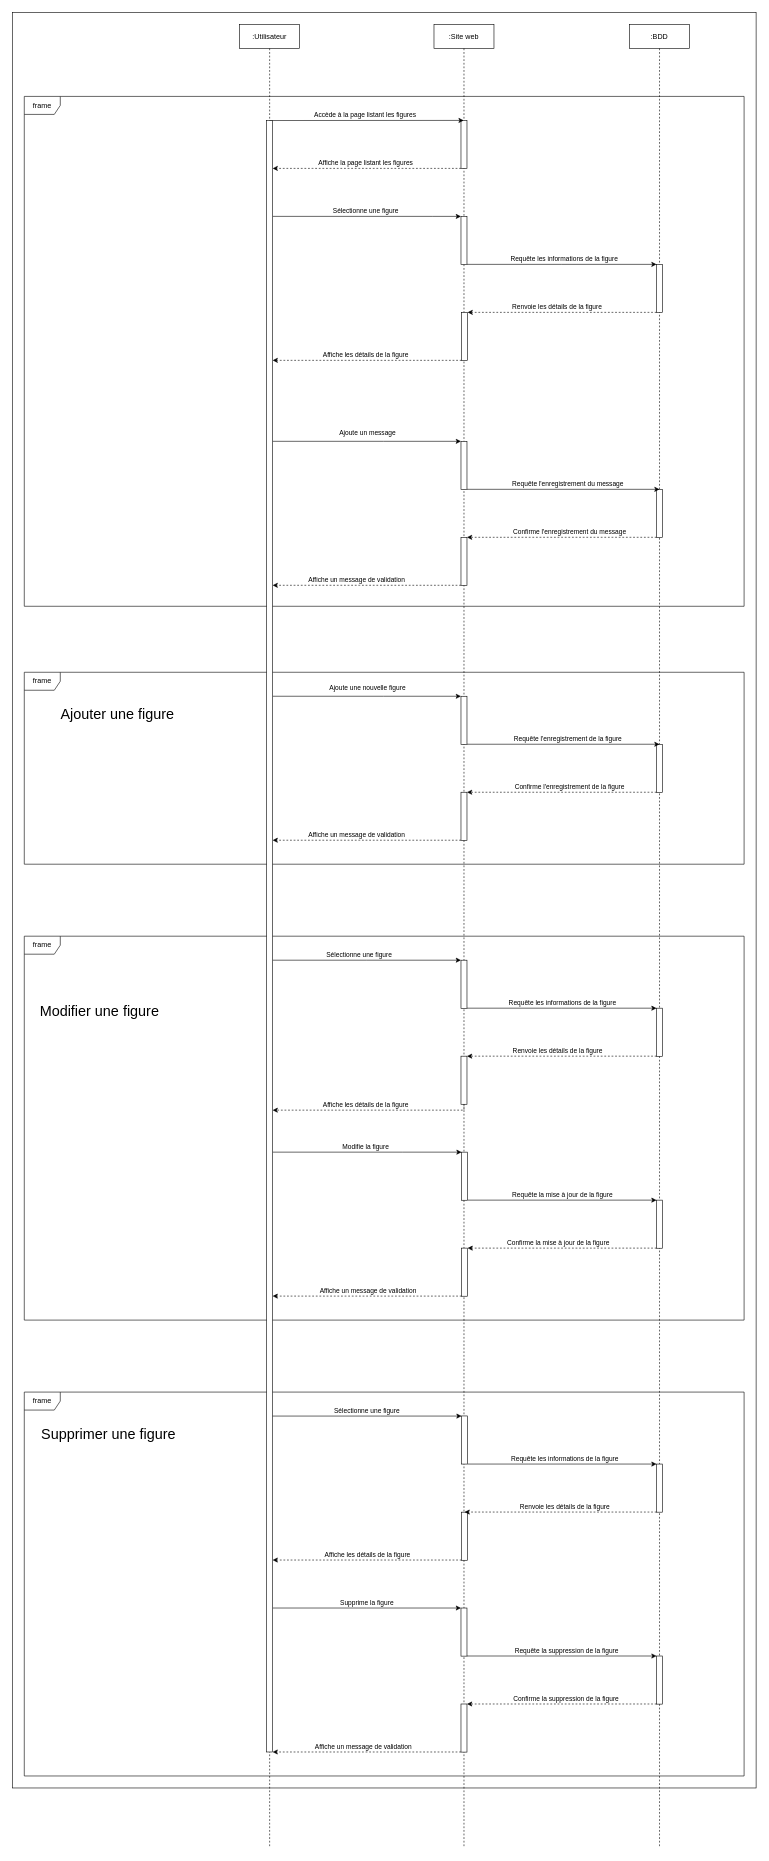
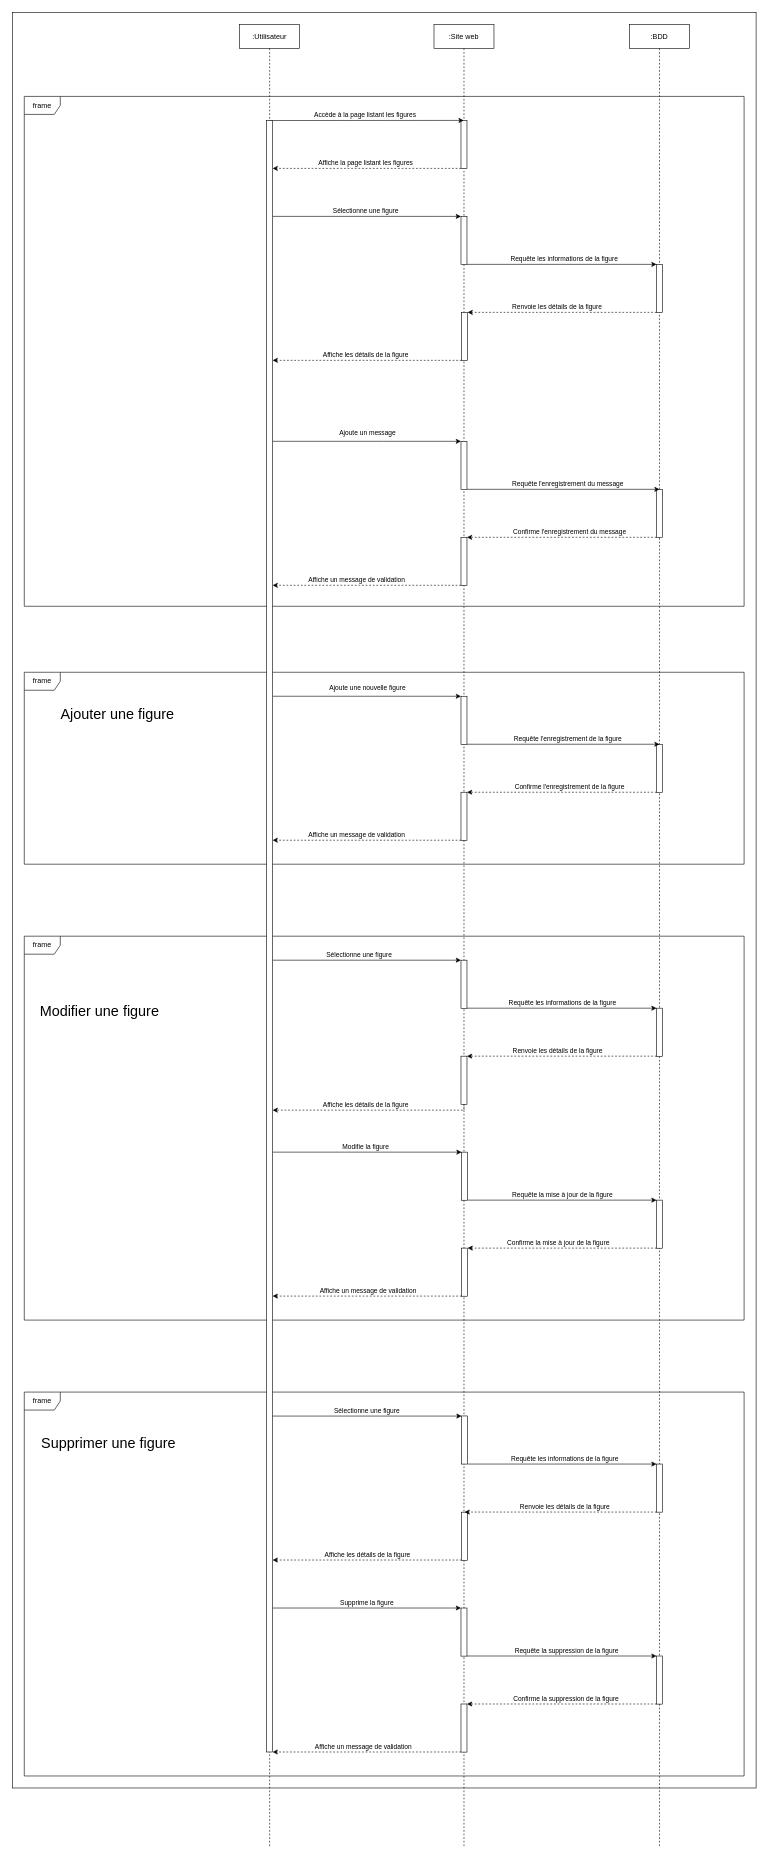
(108, 1434) -> (108, 1443)
